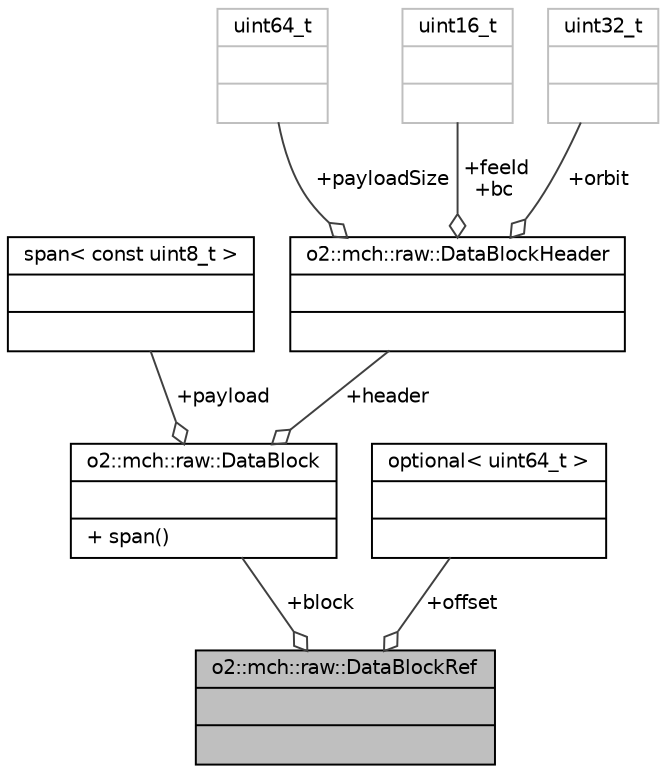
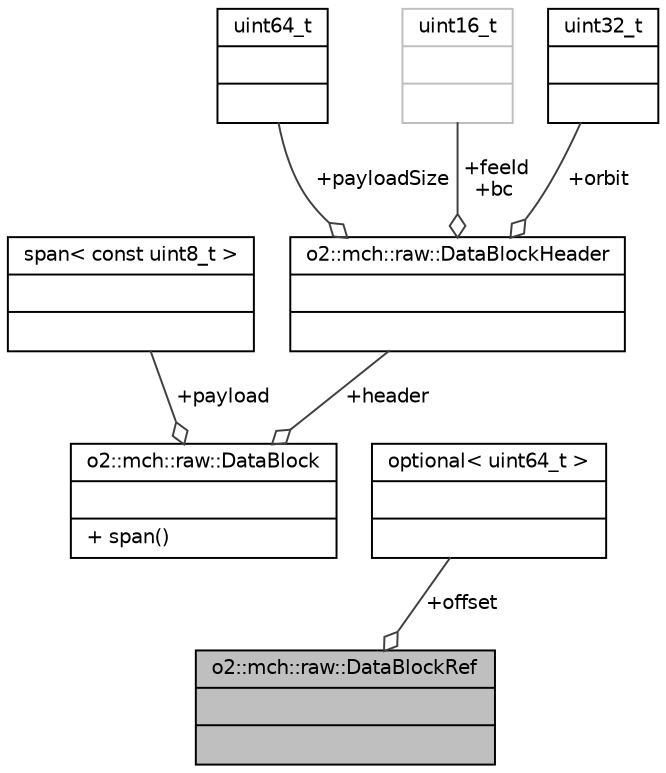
(273, 66) -> (273, 66)
(603, 66) -> (603, 66)
(268, 594) -> none
